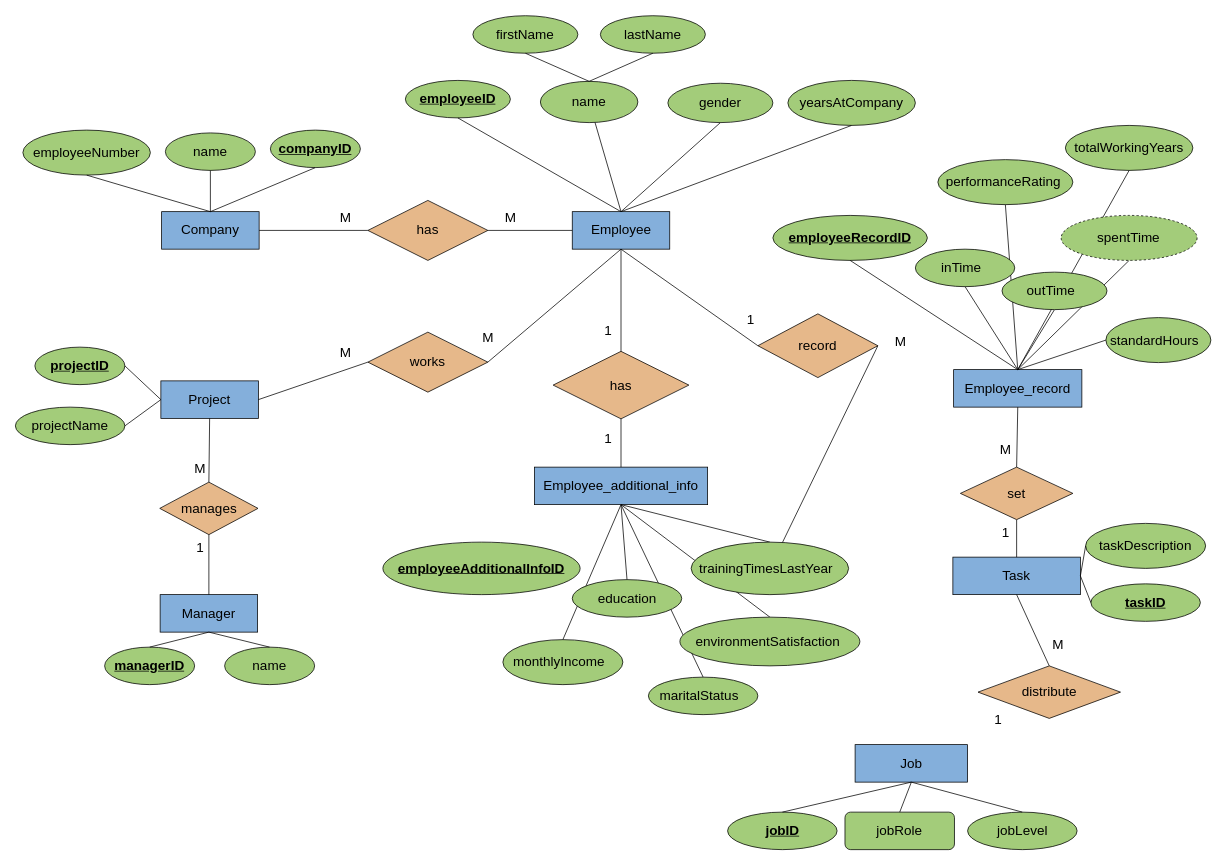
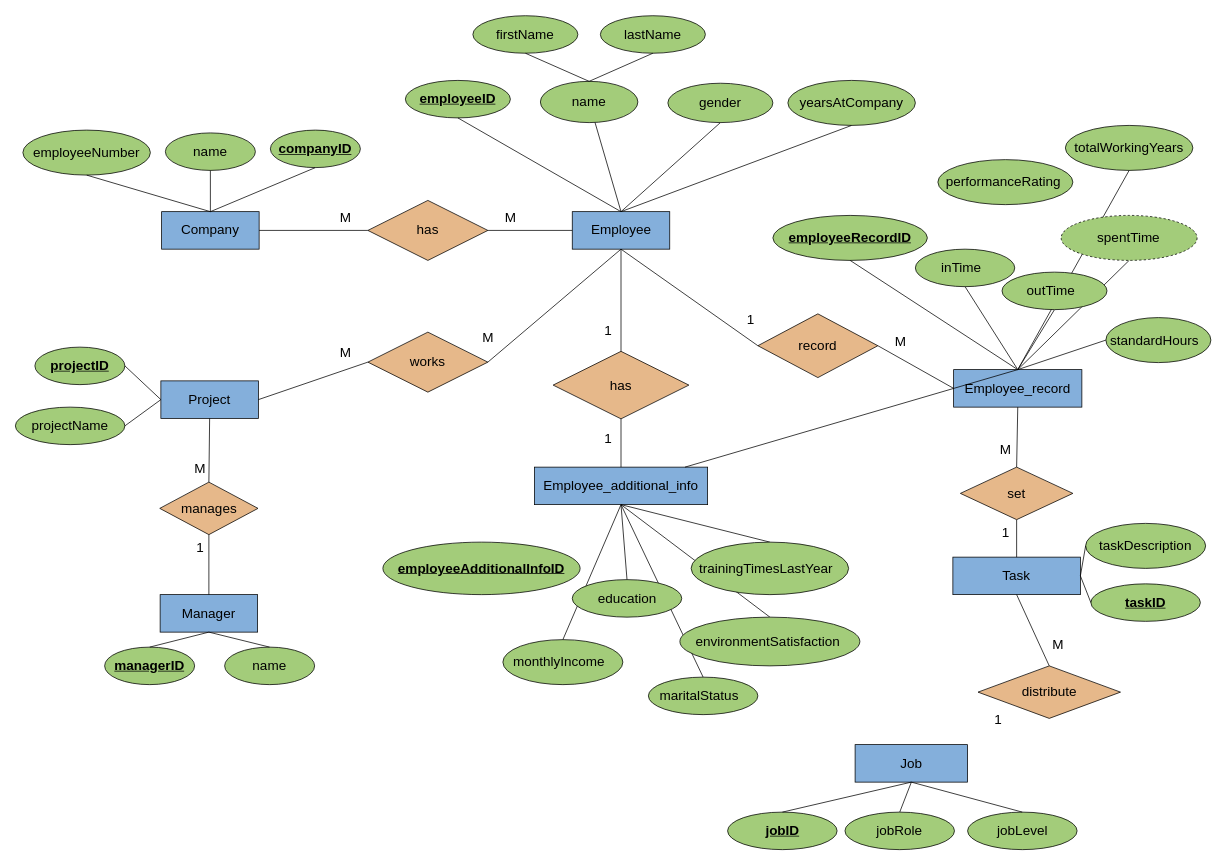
(1015, 333) -> (850, 418)
(830, 444) -> (914, 366)
(900, 831) -> (900, 831)
